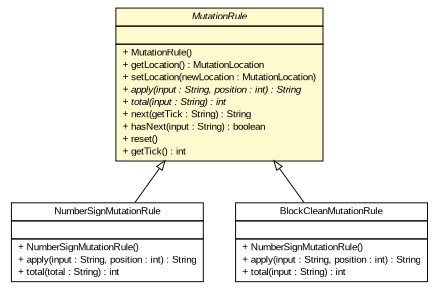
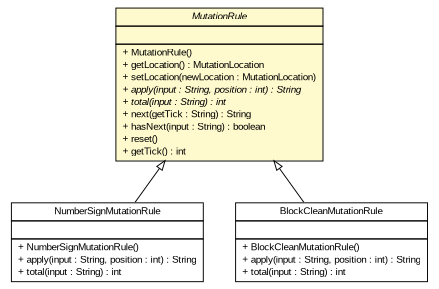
(303, 247) -> (301, 247)
(69, 272) -> (70, 272)
